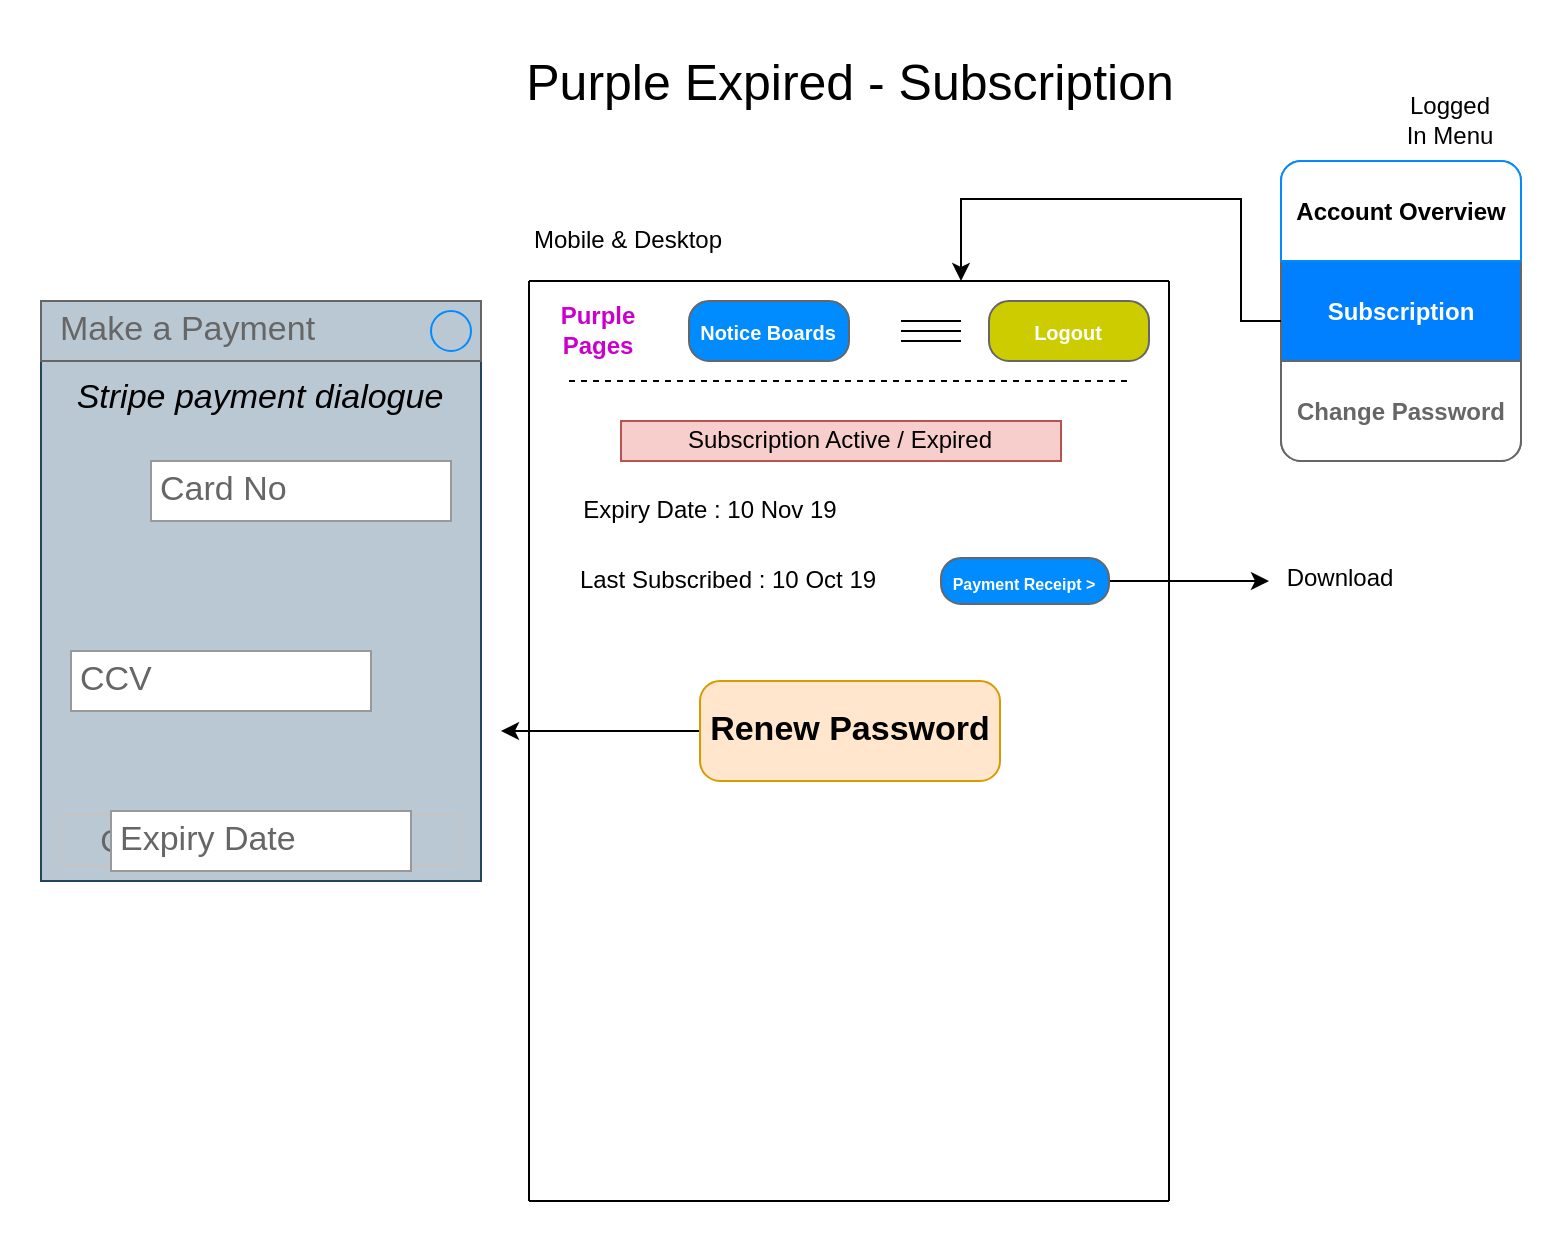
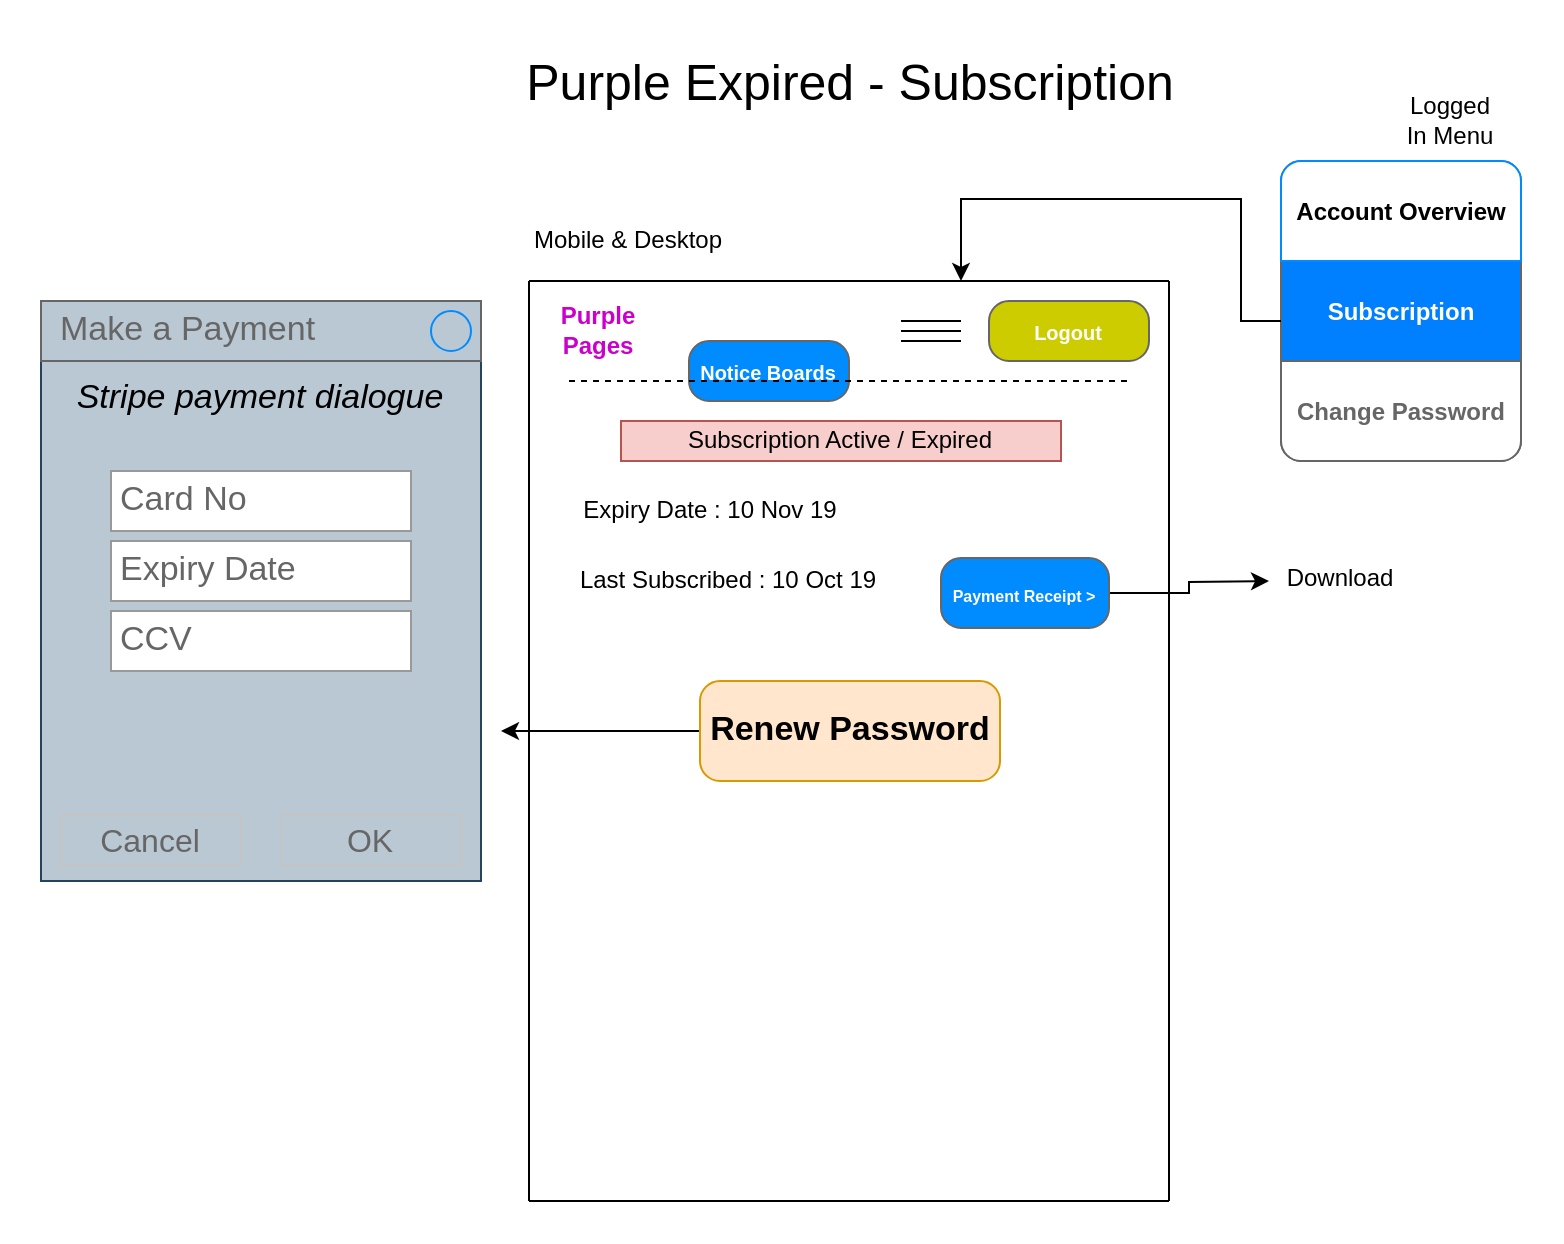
(769, 331) -> (769, 371)
(301, 491) -> (261, 501)
(1025, 581) -> (1025, 593)
(221, 681) -> (261, 641)
(261, 841) -> (261, 571)
